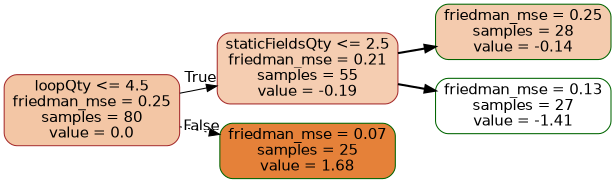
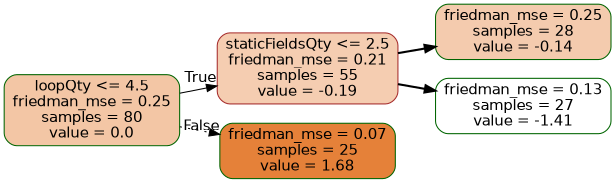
(92, 110) -> (92, 110)
